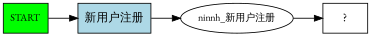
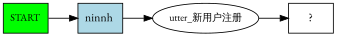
(114, 18) -> (100, 18)
(237, 18) -> (206, 18)
